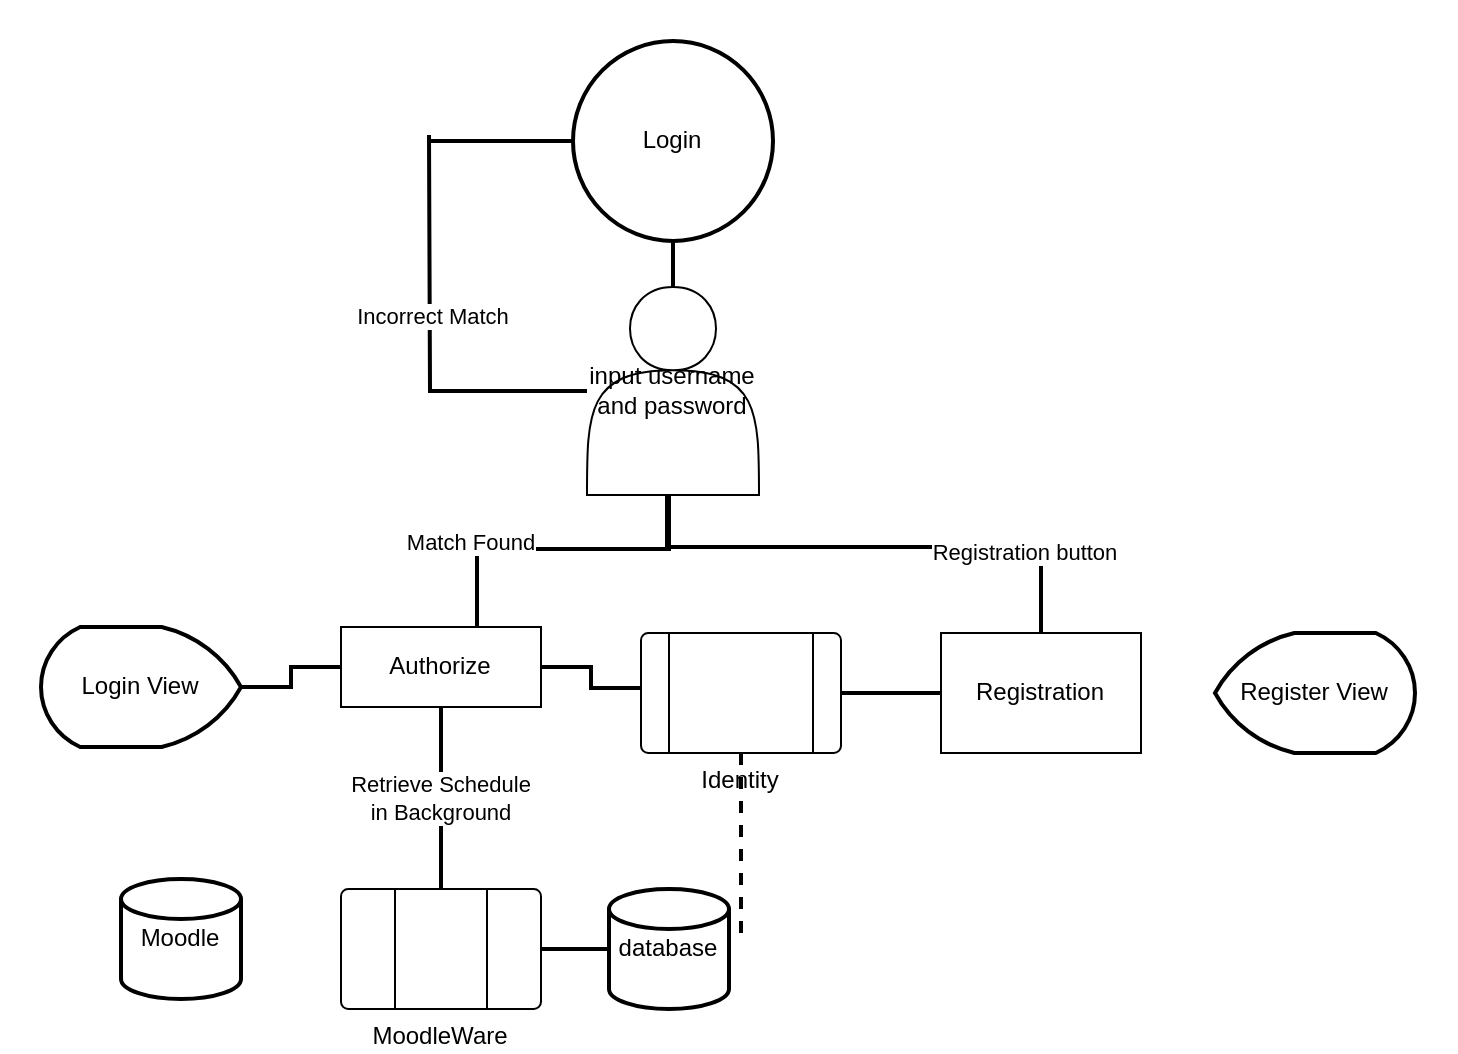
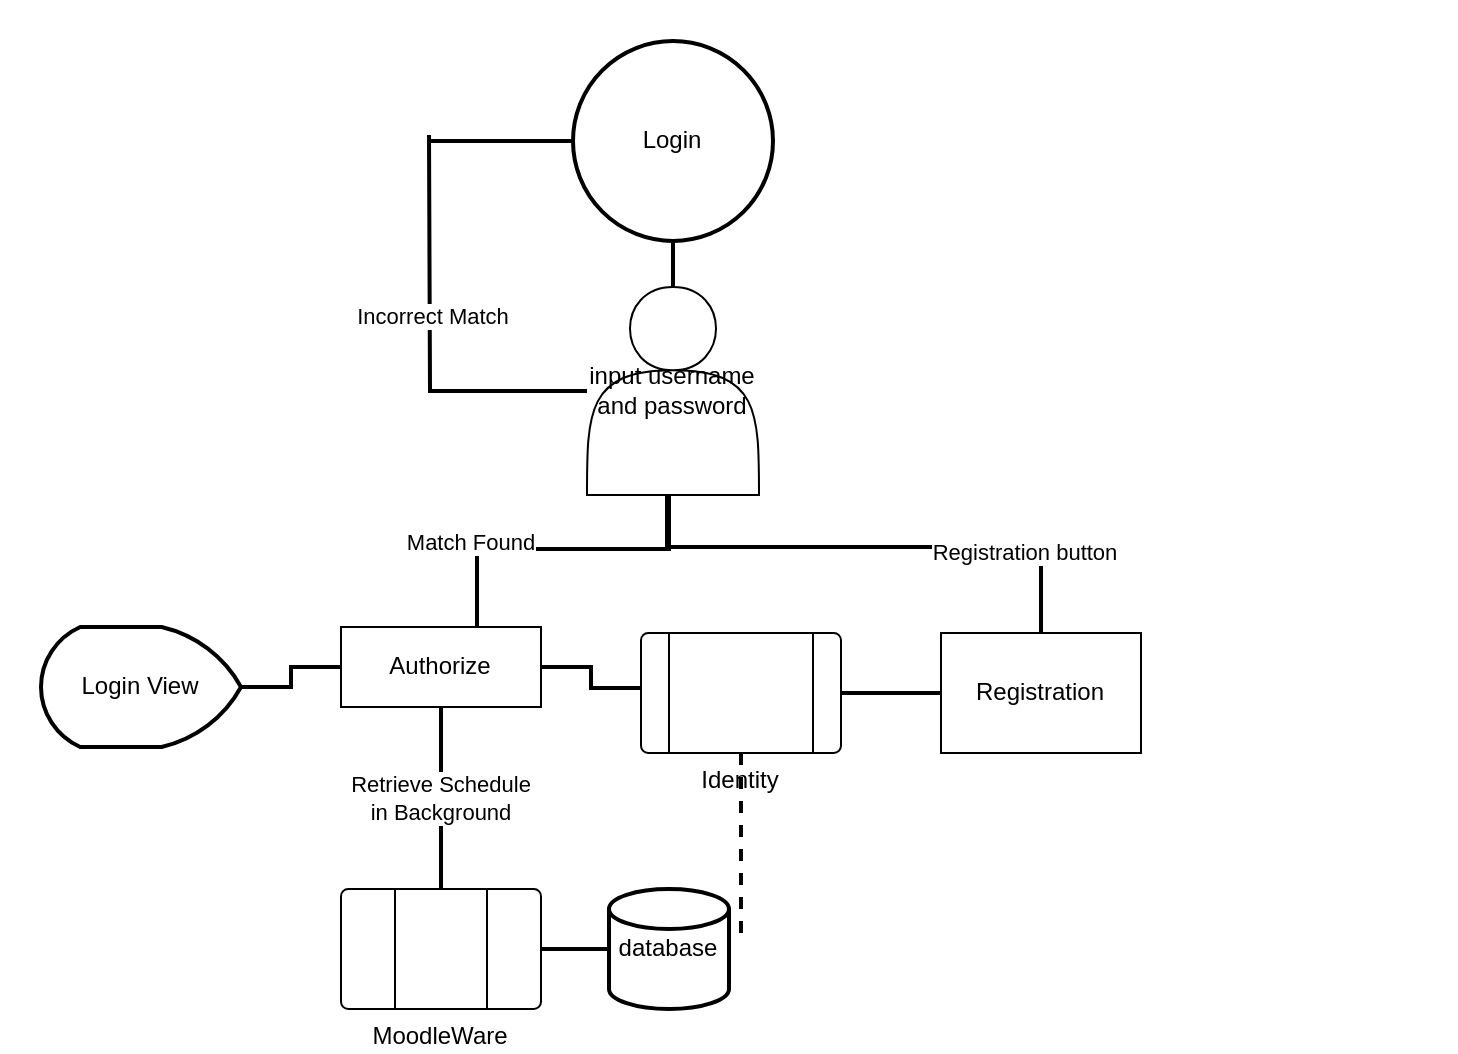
(1315, 693) -> none
(181, 939) -> none
